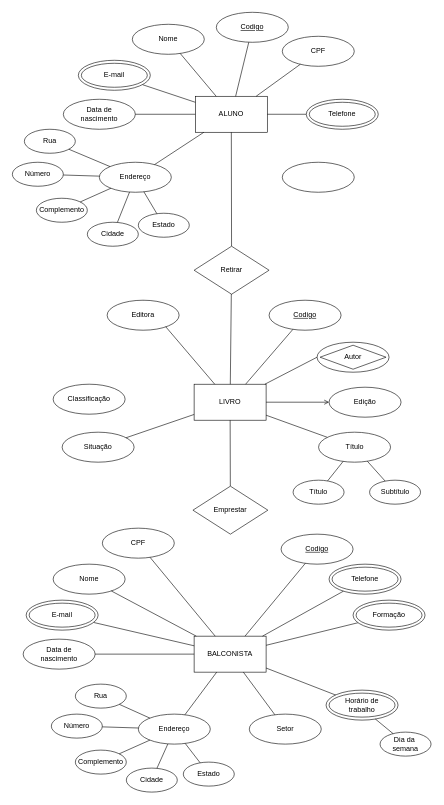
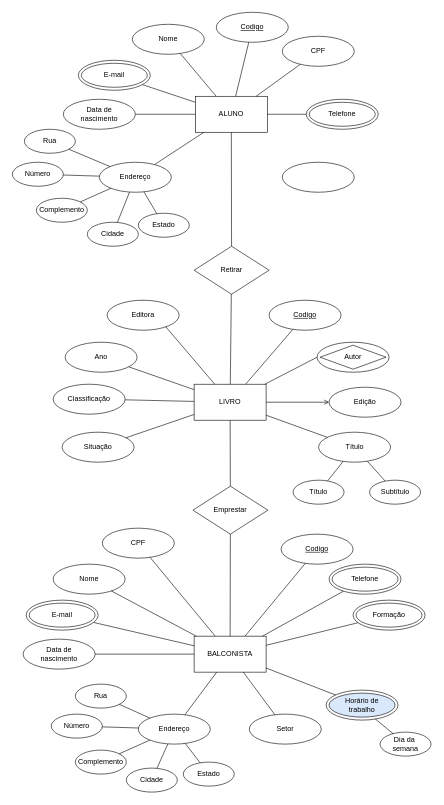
none -> (101, 357)
none -> (162, 379)
none -> (159, 401)
none -> (230, 585)
(362, 705) -> (362, 705)
